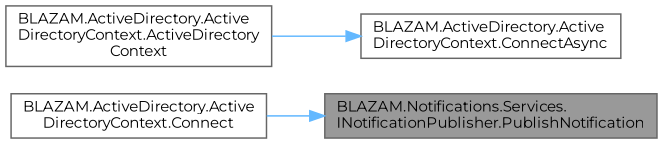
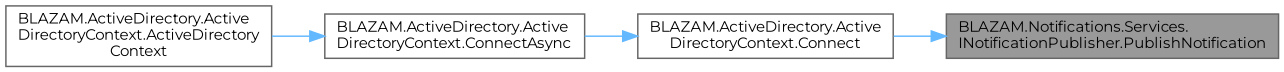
none -> (604, 36)
